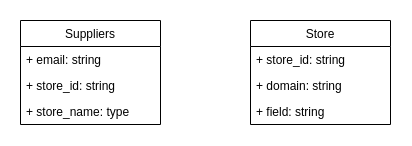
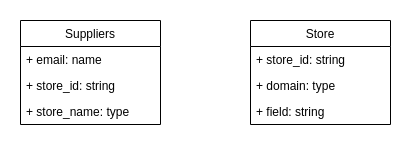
(67, 60) -> (62, 60)
(302, 86) -> (297, 86)
